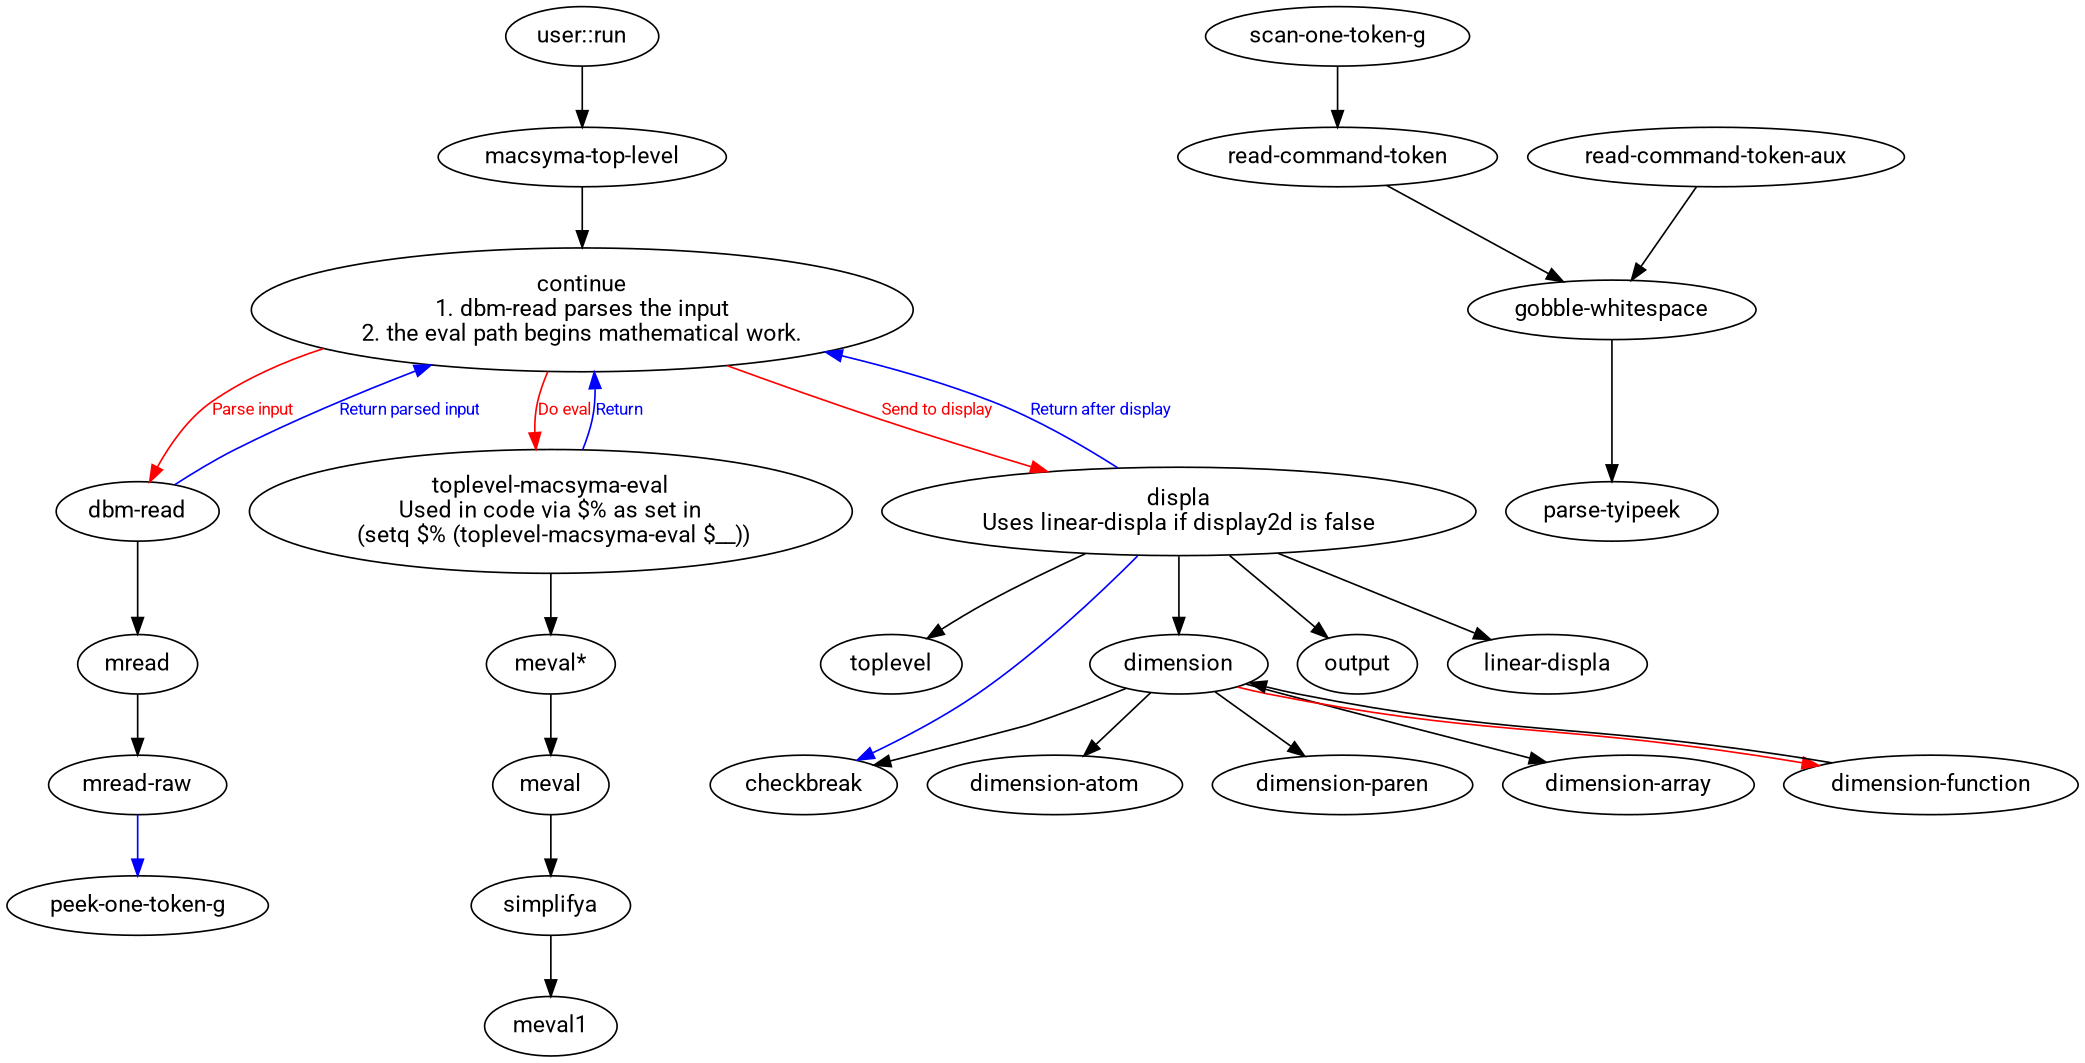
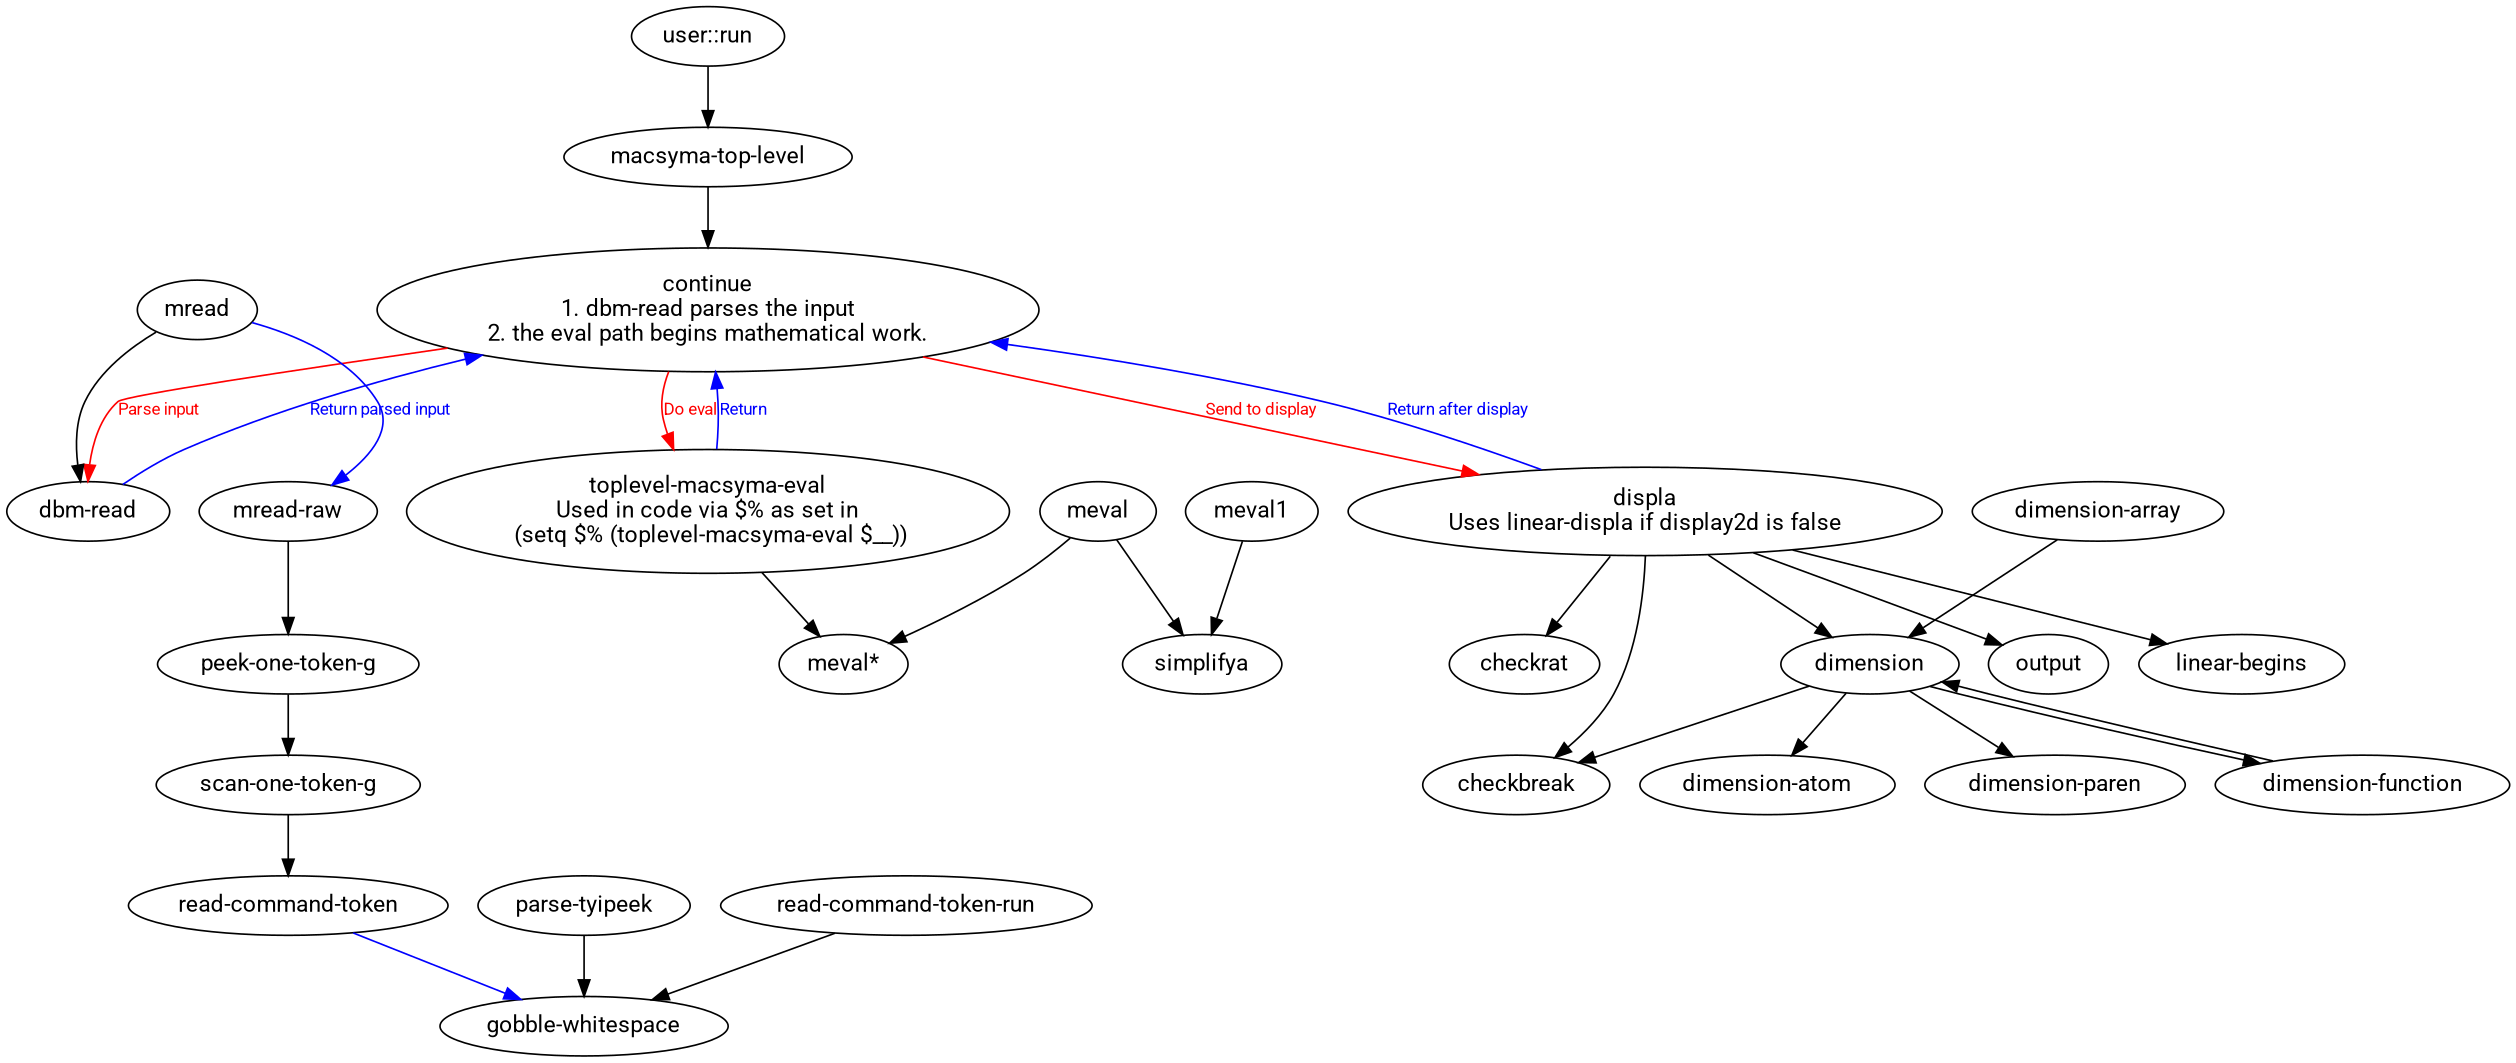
(1716, 157) -> (906, 906)
(1468, 230) -> (429, 963)
(1612, 402) -> (584, 958)
(138, 579) -> (94, 386)
(891, 664) -> (1525, 664)
(1547, 664) -> (2242, 664)
(1014, 667) -> (1628, 661)
(138, 716) -> (357, 377)
none -> (288, 716)
(551, 716) -> (991, 593)
(1416, 729) -> (1990, 584)
(1519, 729) -> (2087, 725)
(138, 837) -> (288, 579)
(551, 958) -> (1230, 580)
